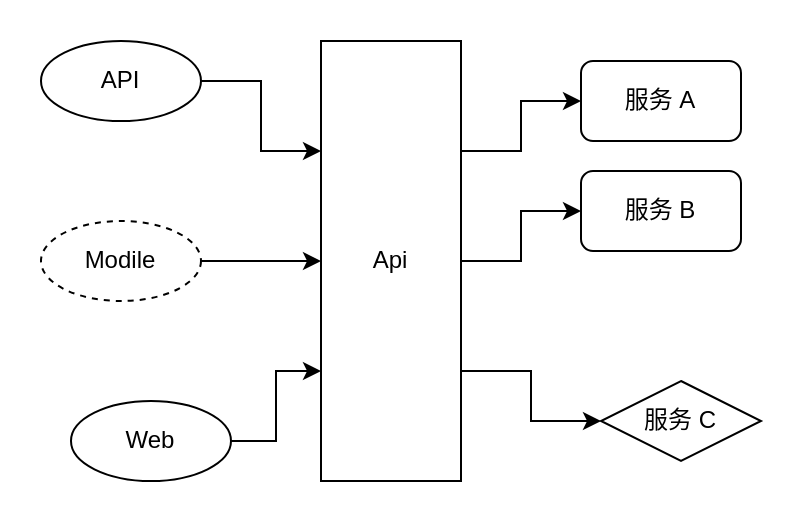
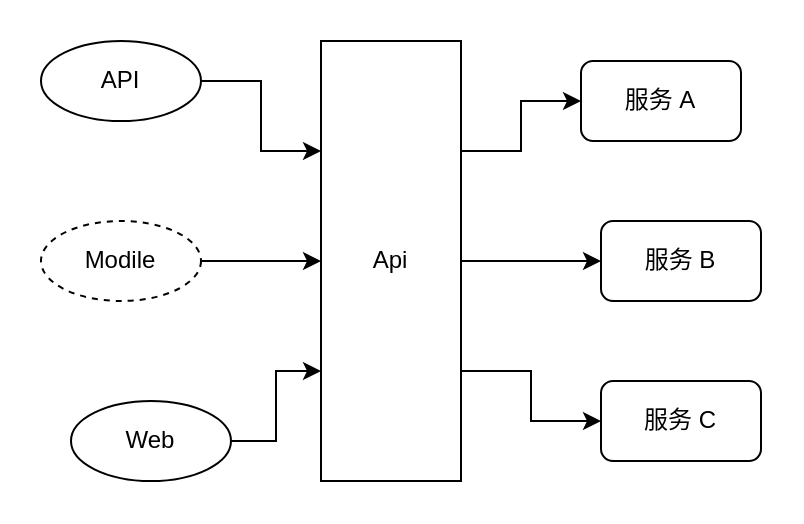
(661, 211) -> (681, 261)
(681, 421) -> (681, 421)
